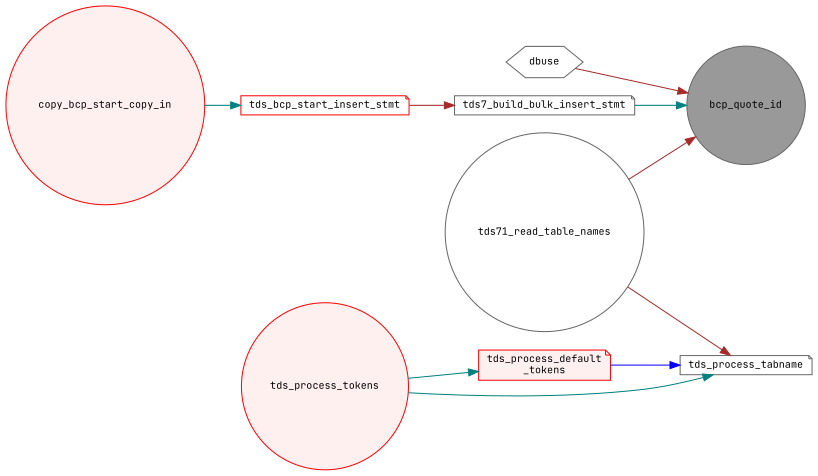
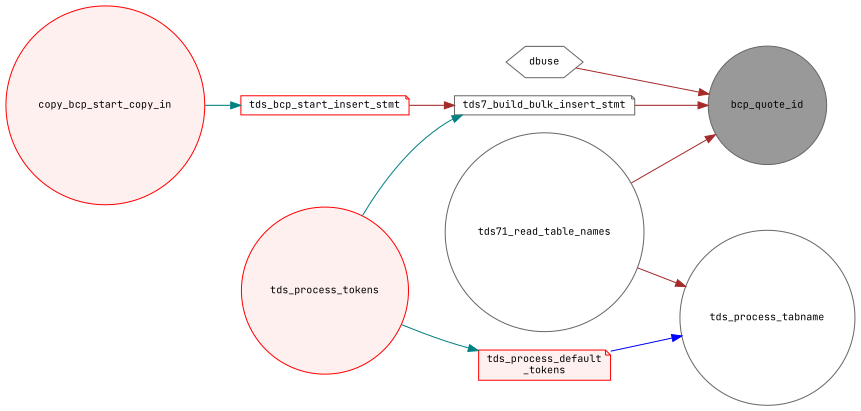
(656, 105) -> (667, 105)
(746, 365) -> (767, 318)
(556, 395) -> (402, 162)
